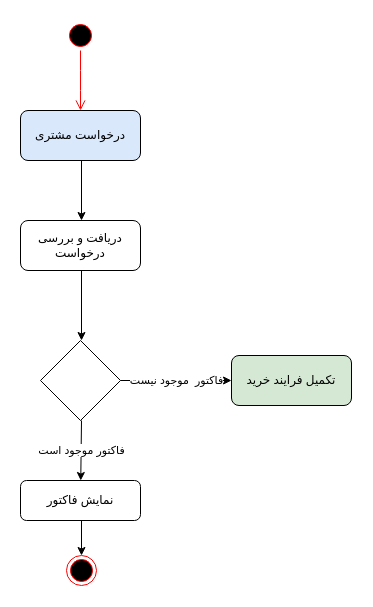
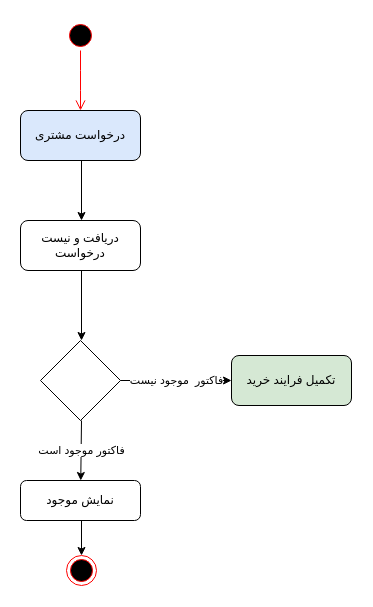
(81, 246) -> (81, 246)
(81, 501) -> (81, 501)
